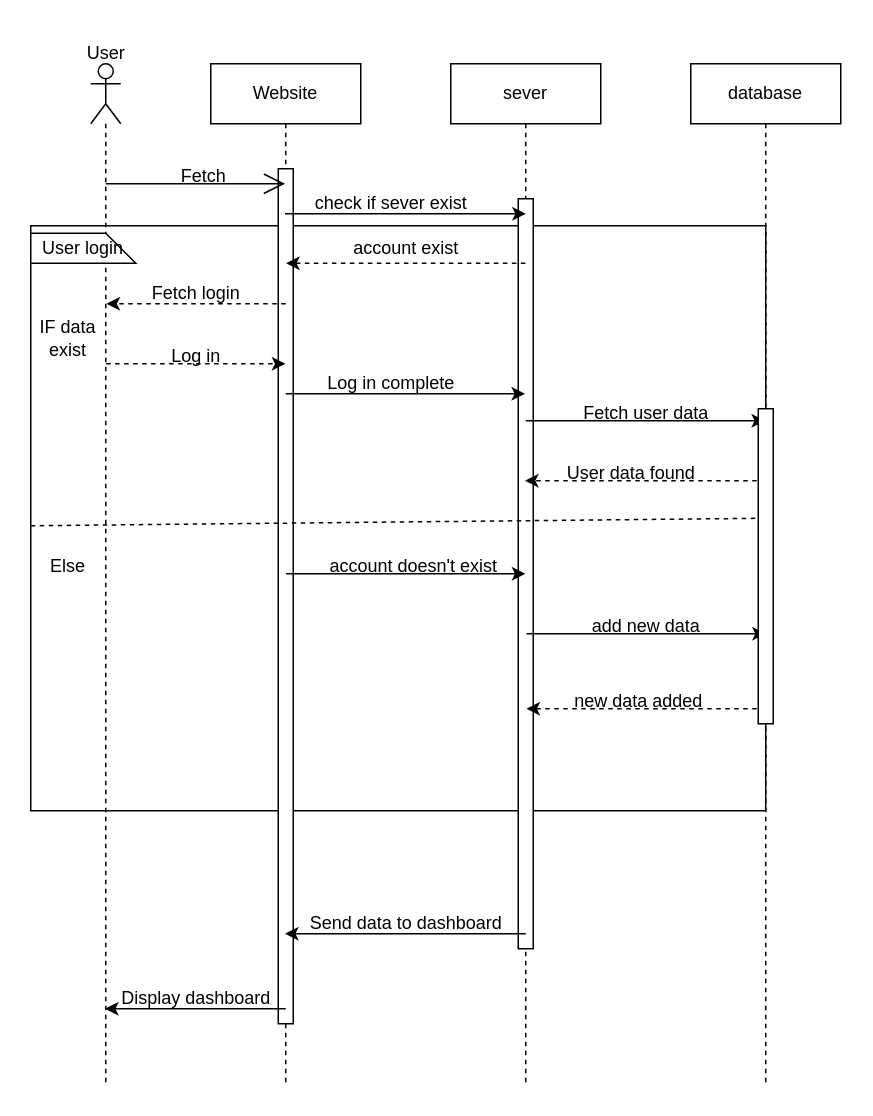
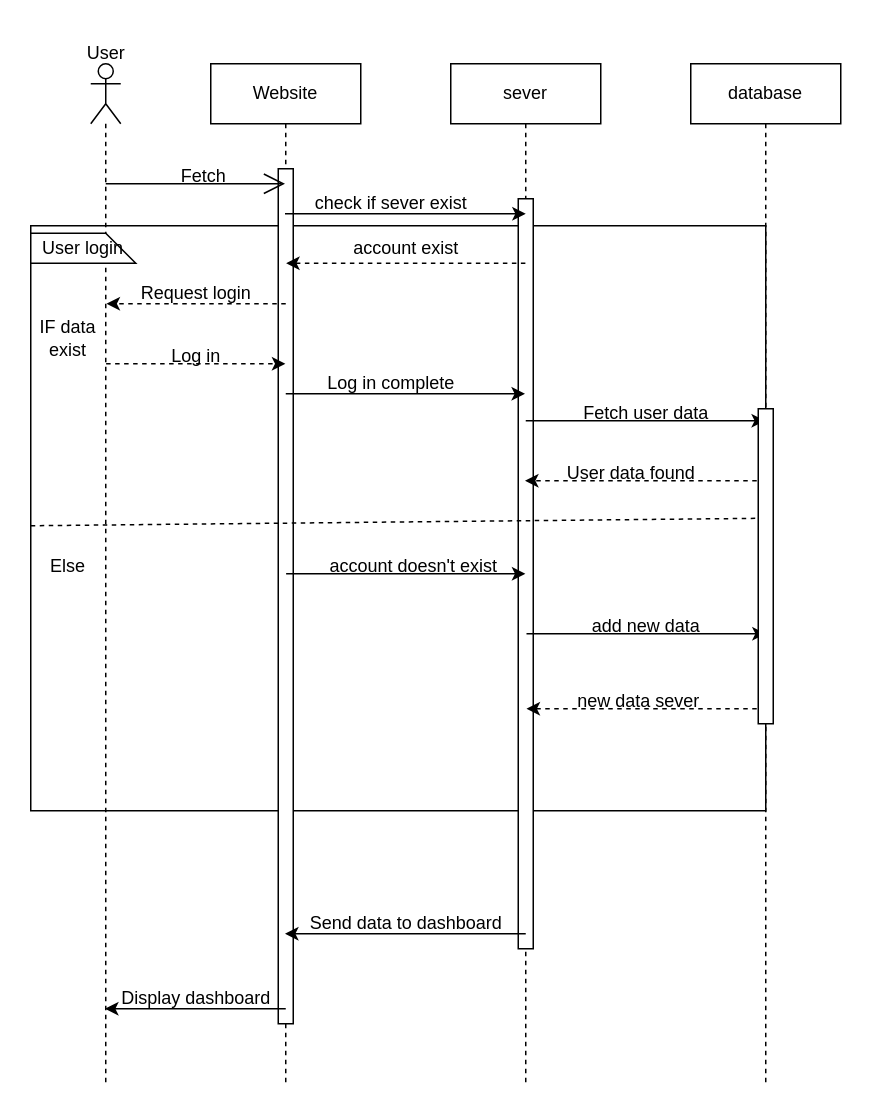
(197, 293) -> (197, 293)
(639, 701) -> (639, 701)
